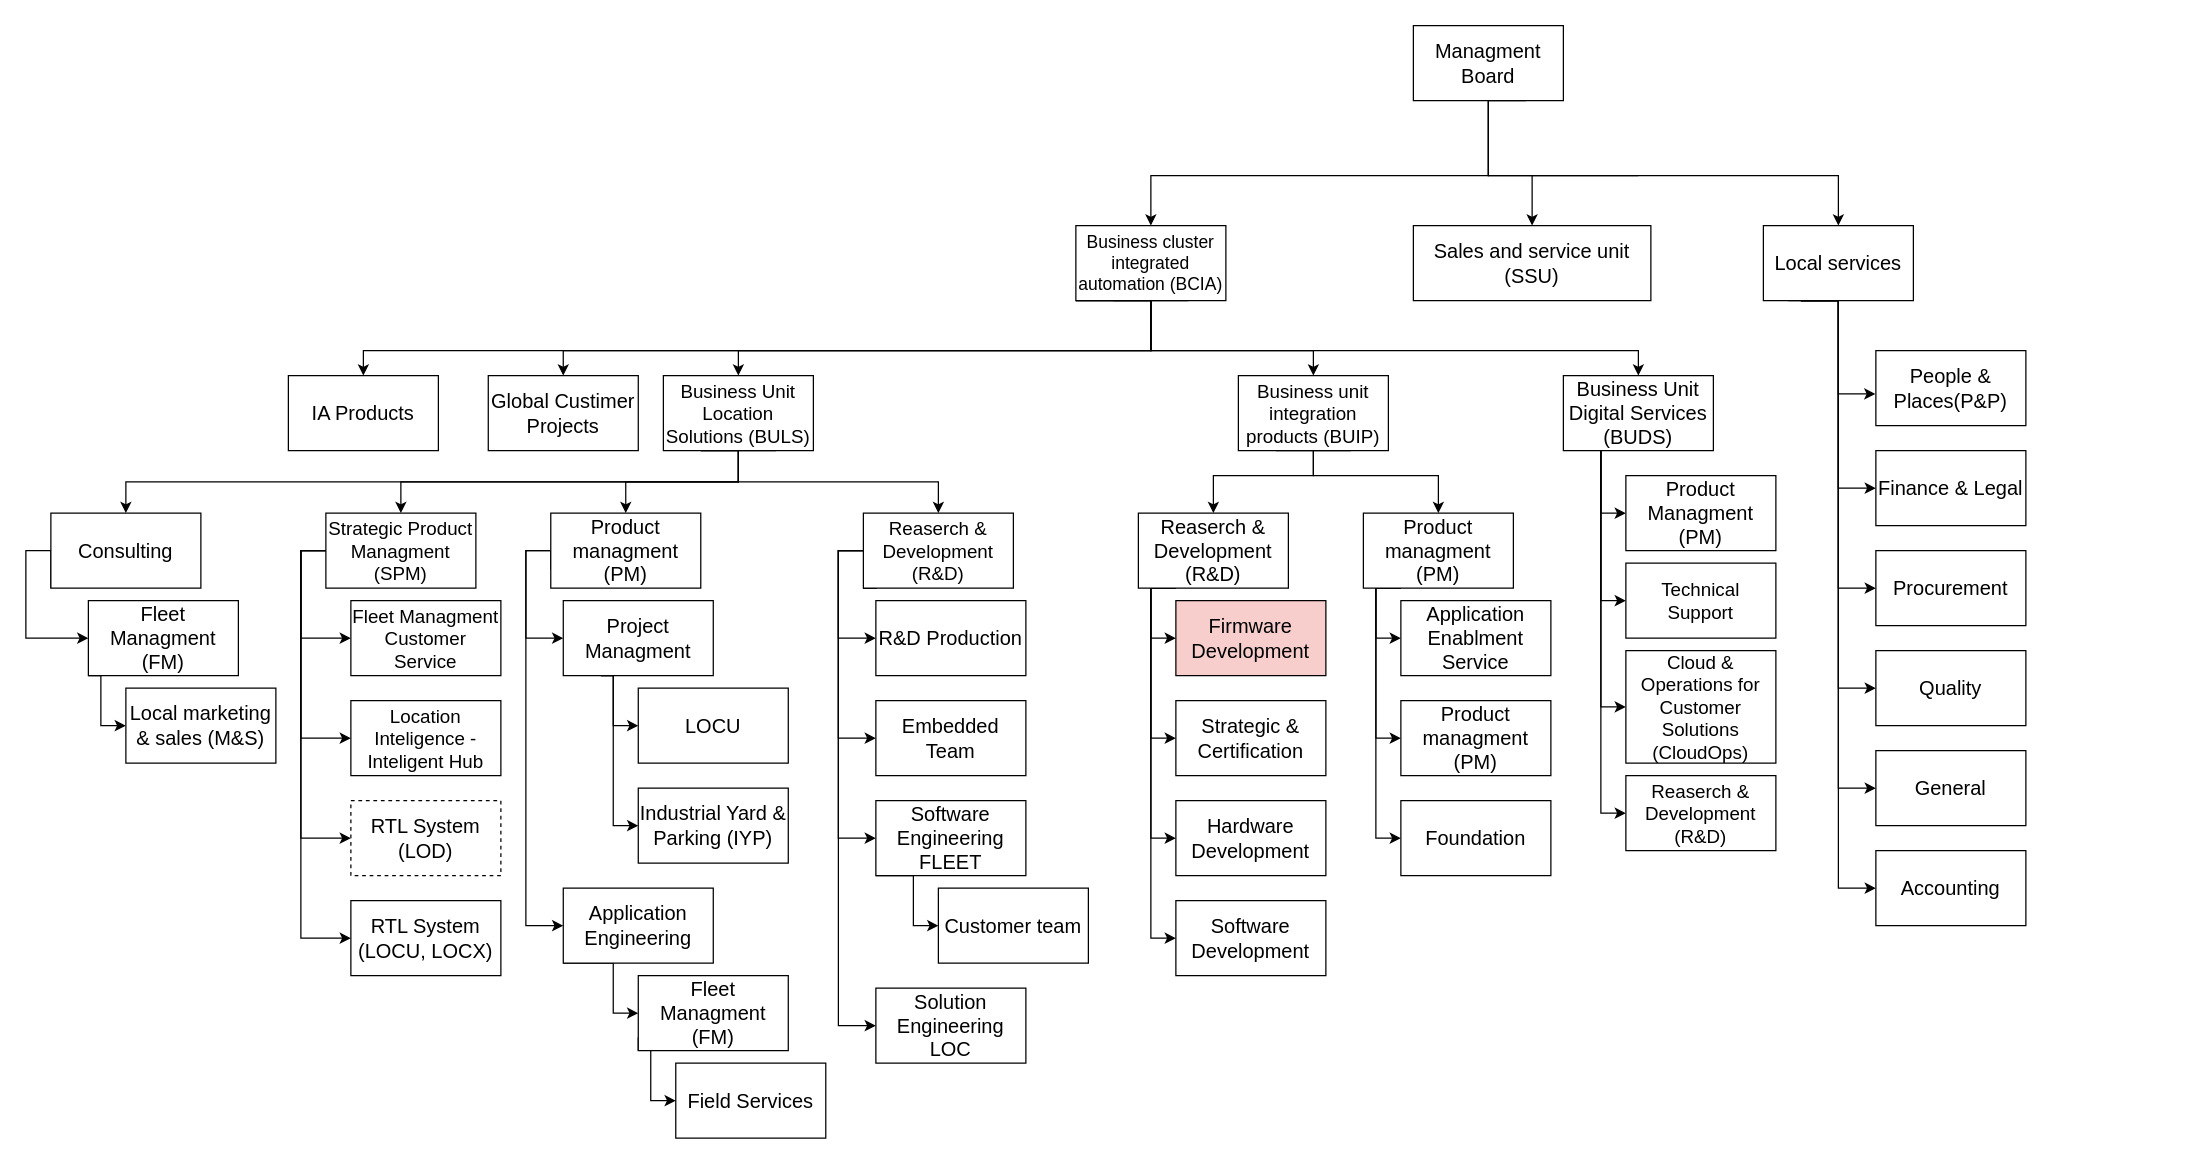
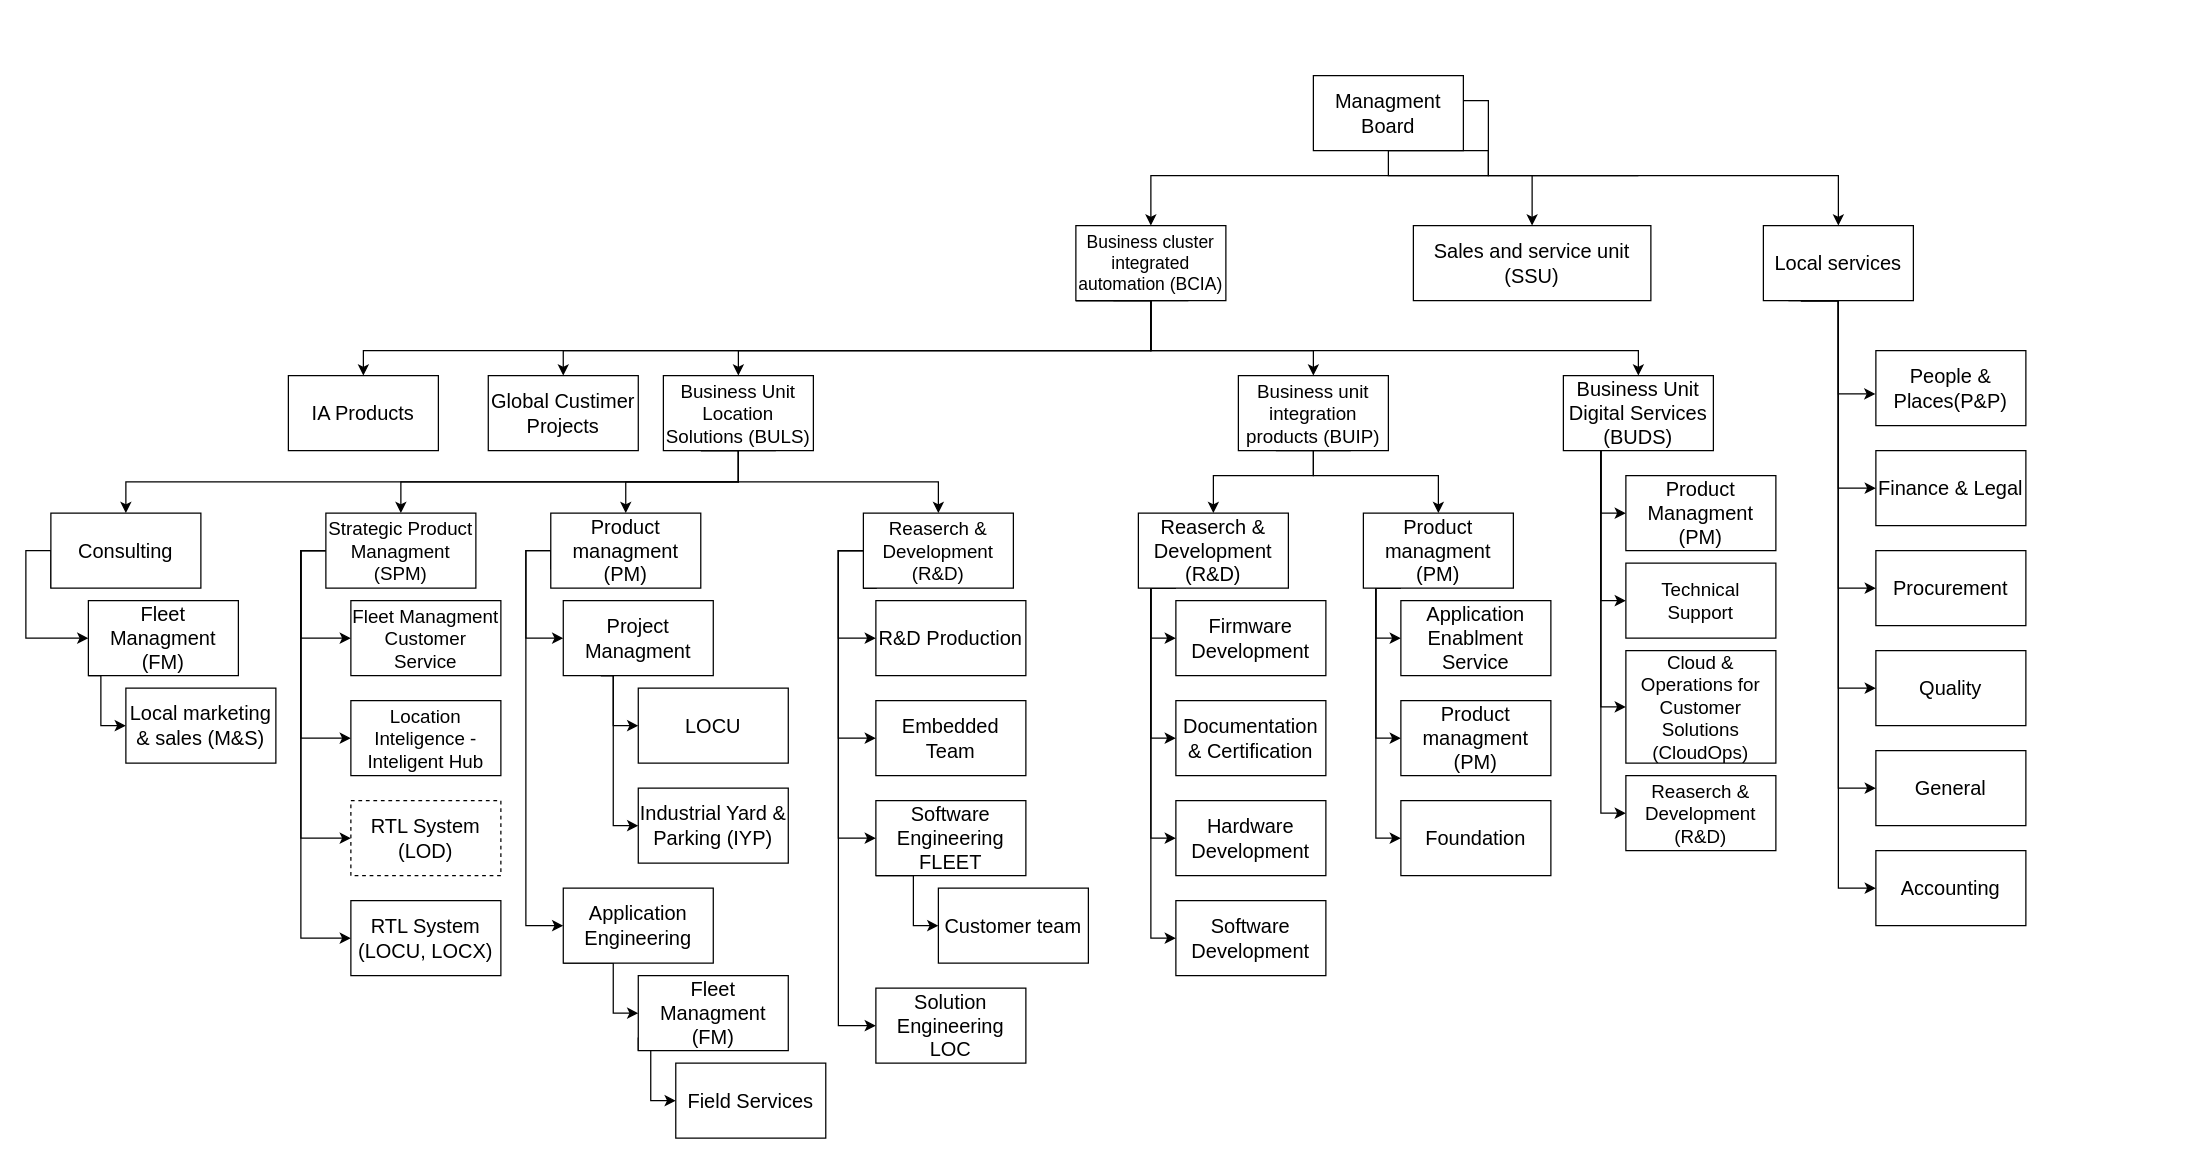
(1488, 63) -> (1388, 113)
(1251, 638) -> (1251, 638)
(1251, 738) -> (1251, 738)
